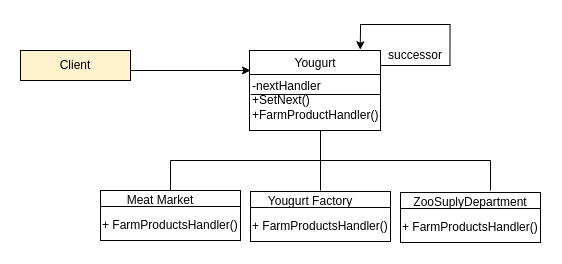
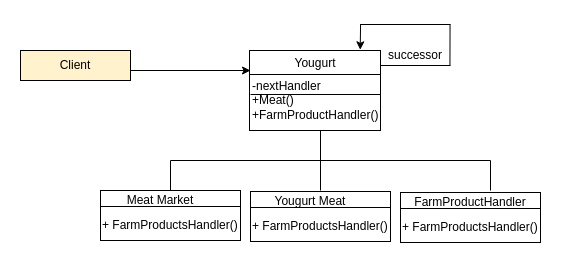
(317, 101) -> (317, 101)
(311, 202) -> (311, 202)
(471, 203) -> (471, 203)
